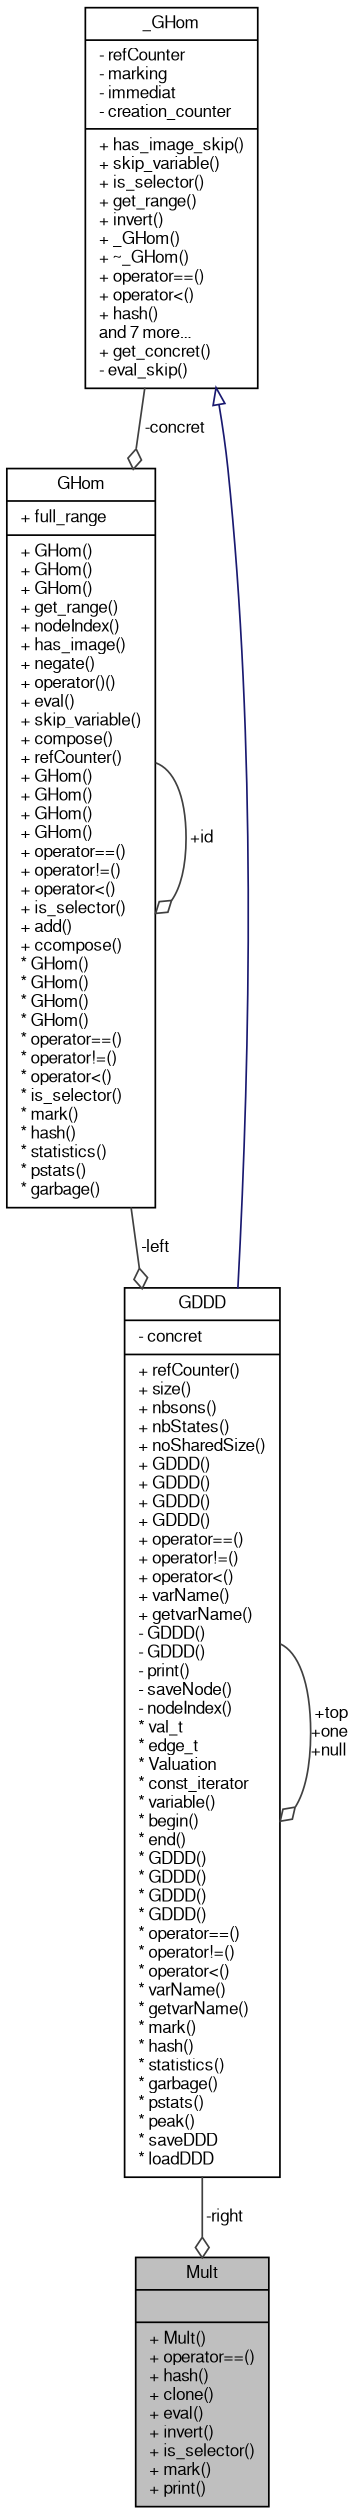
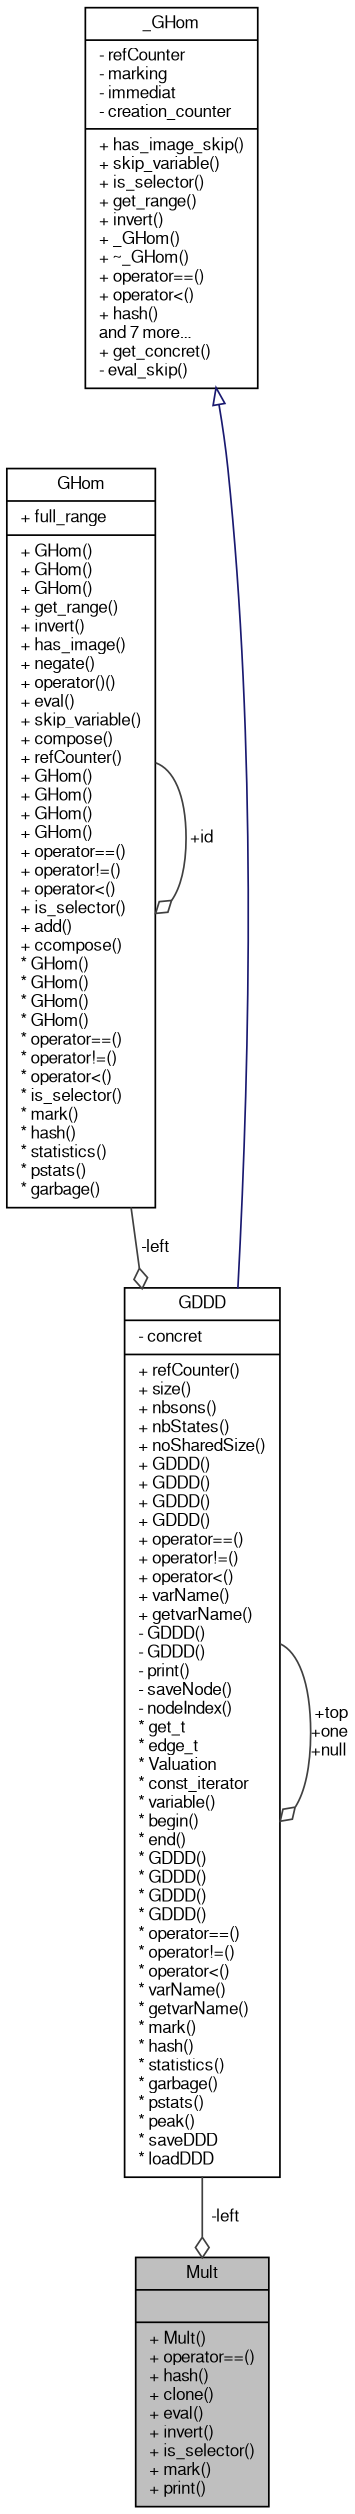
(141, 418) -> none
(70, 626) -> (53, 626)
(161, 1727) -> (162, 1727)
(224, 2217) -> (224, 2217)
